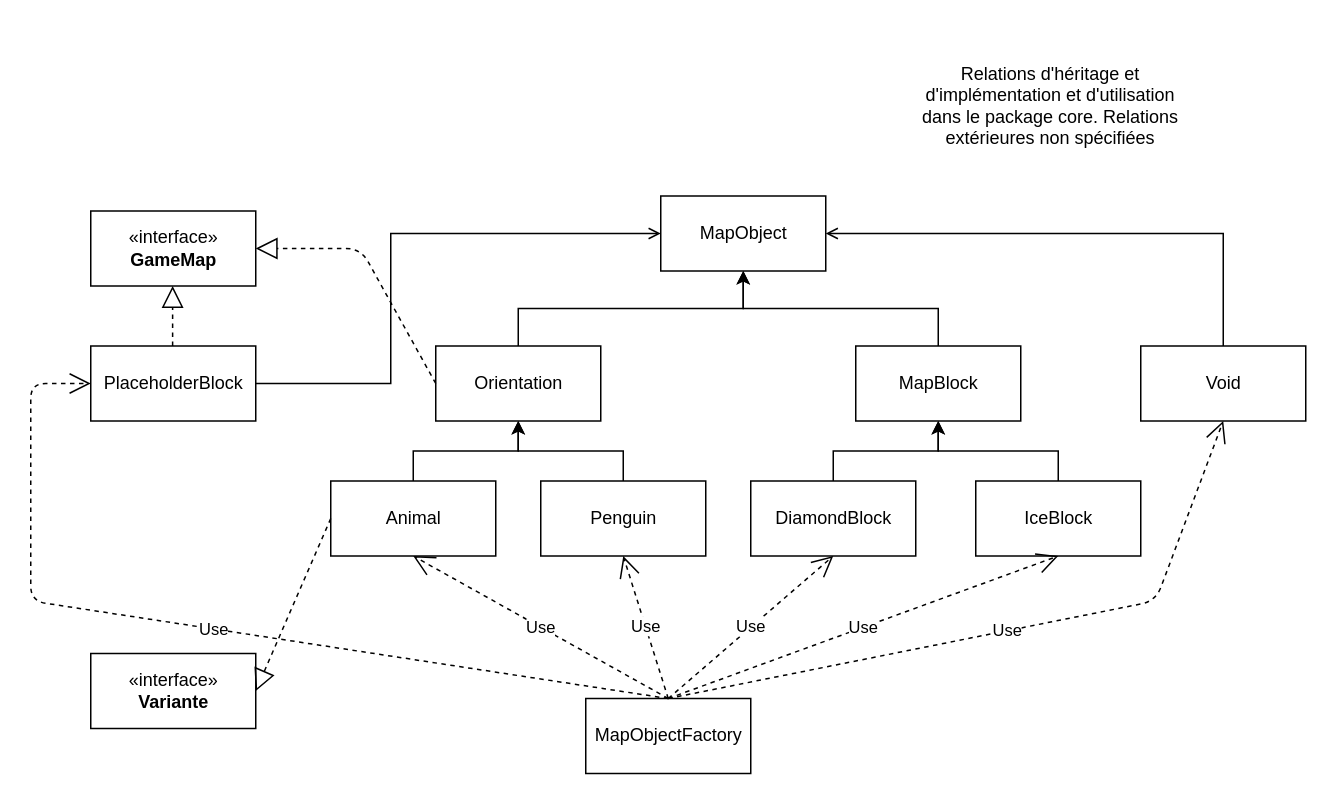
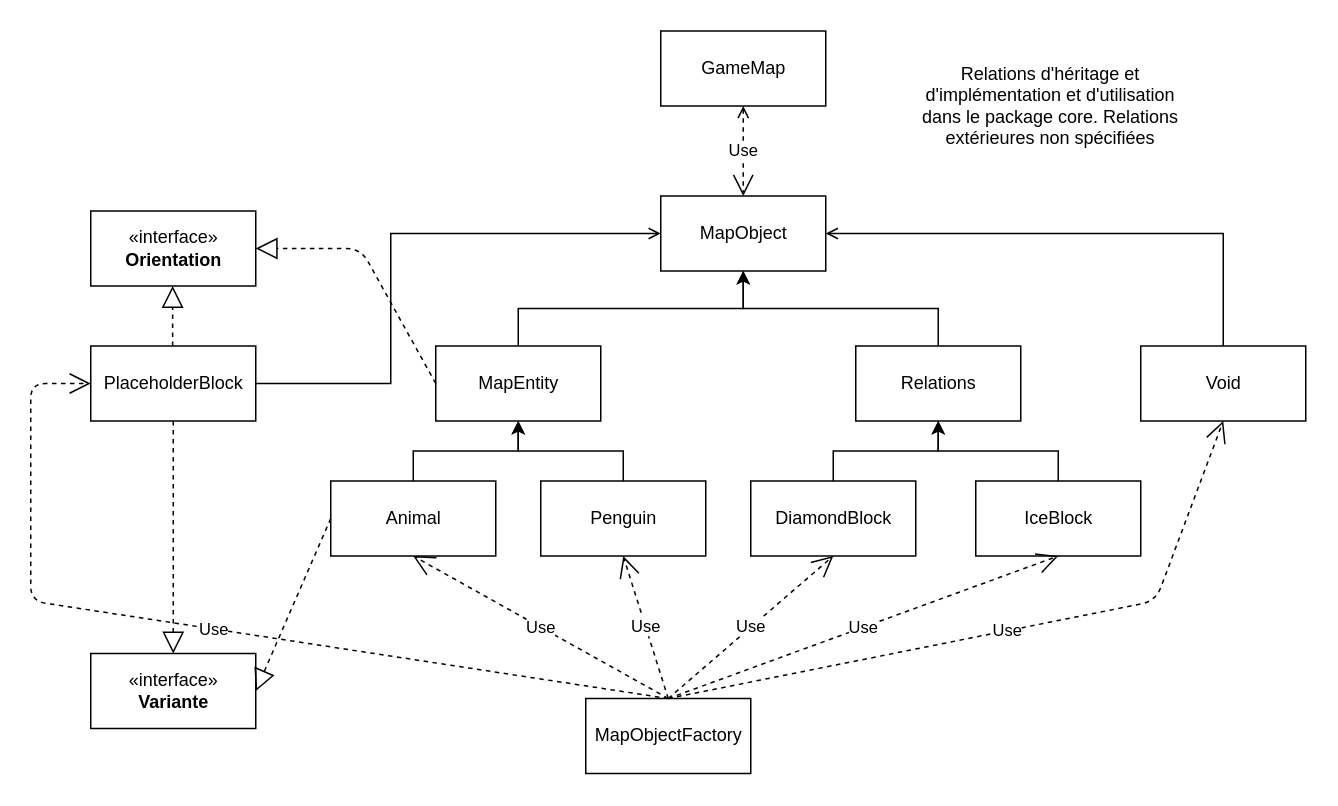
none -> (743, 68)
none -> (743, 150)
(174, 248) -> (174, 248)
(519, 383) -> (519, 383)
(939, 383) -> (939, 383)
none -> (173, 526)
